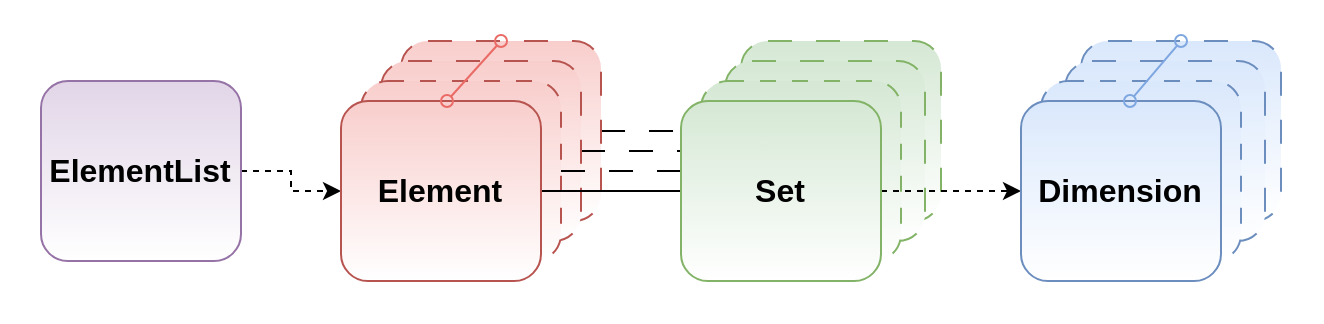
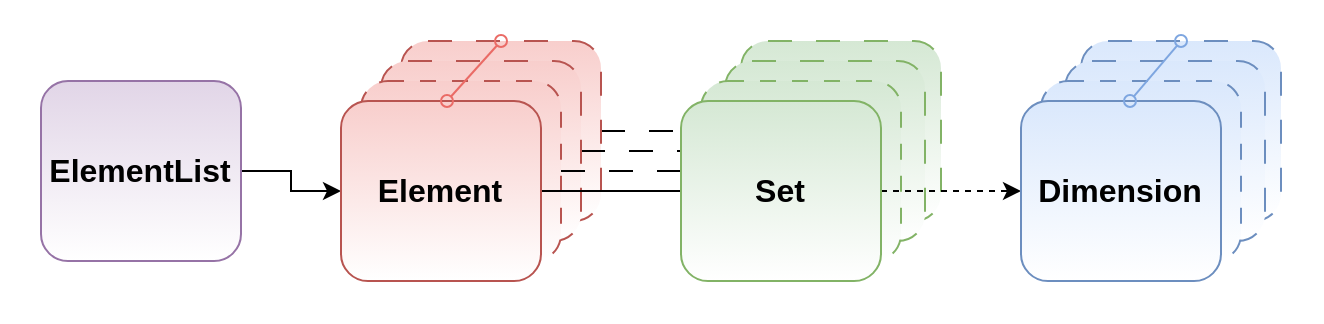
(291, 176) -> (291, 176)
